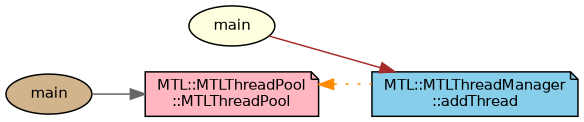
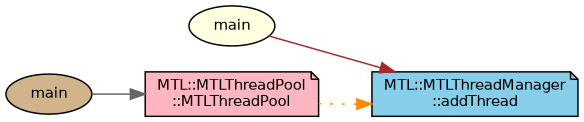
(353, 84) -> (338, 104)
